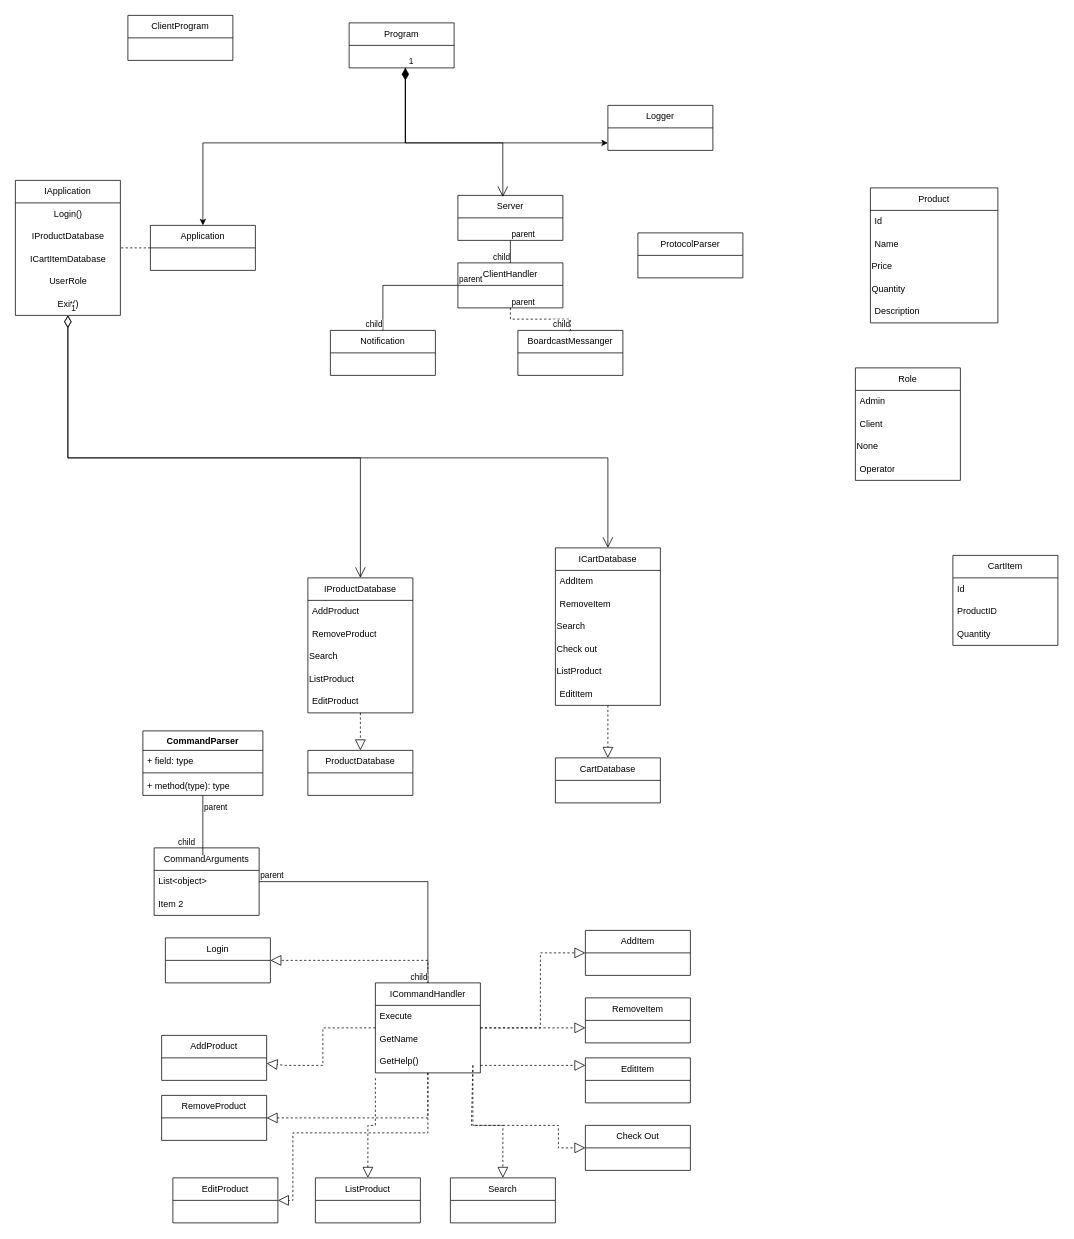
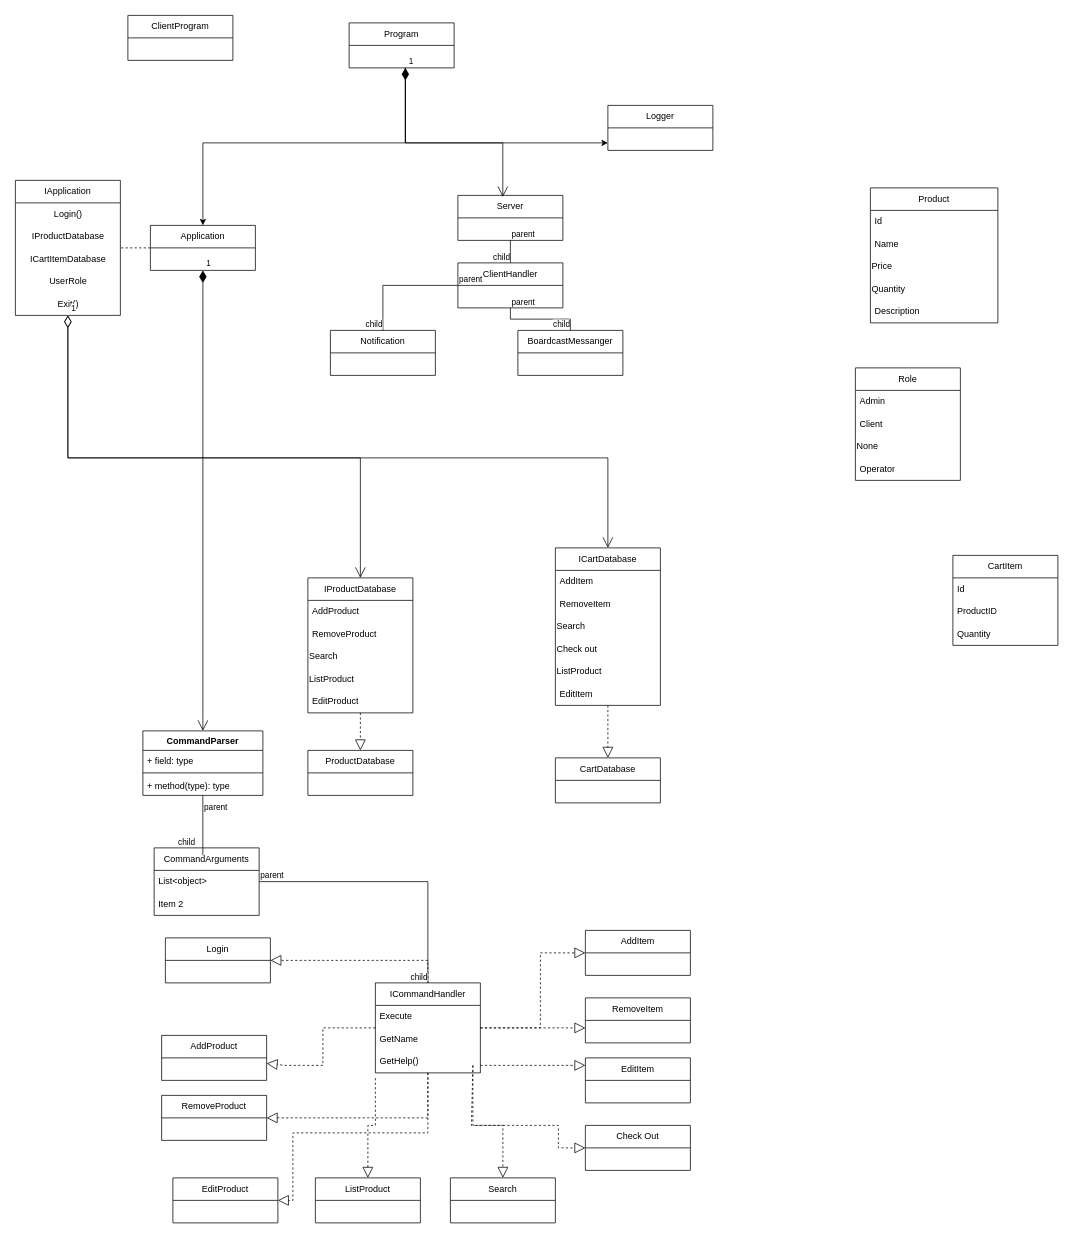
(690, 255) -> none
(527, 319) -> (527, 319)
none -> (203, 725)
